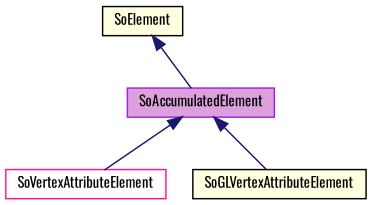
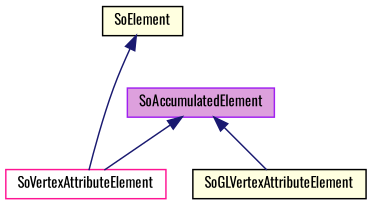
(176, 68) -> (107, 109)
